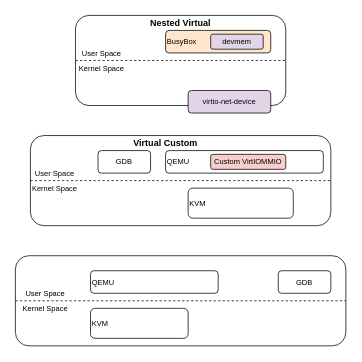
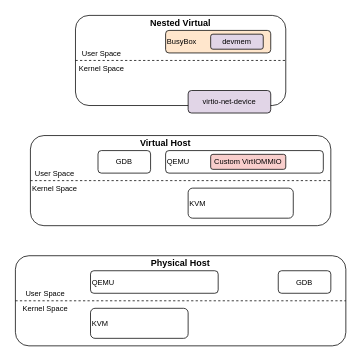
(165, 143) -> (165, 143)
none -> (180, 263)
